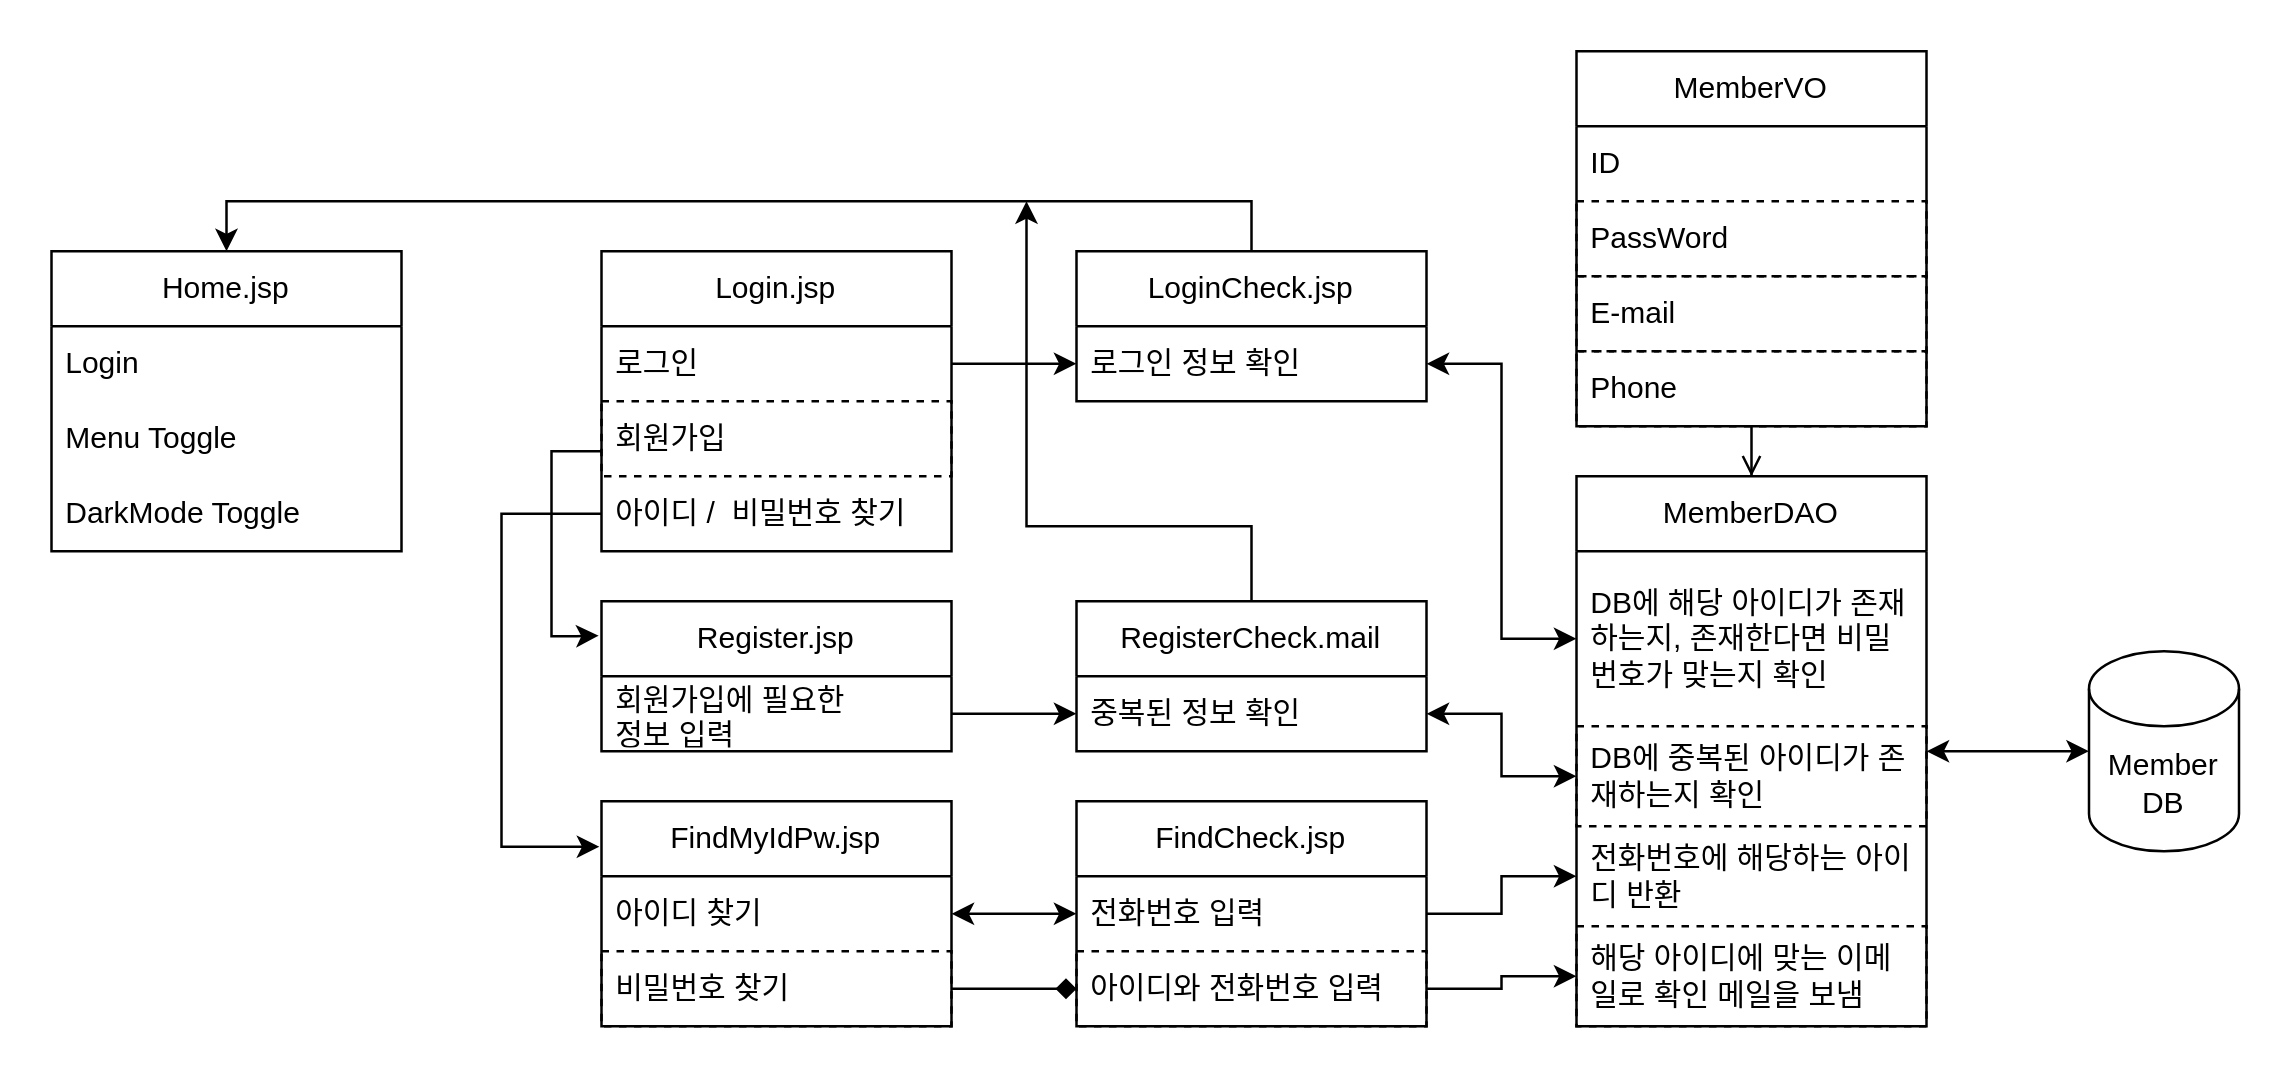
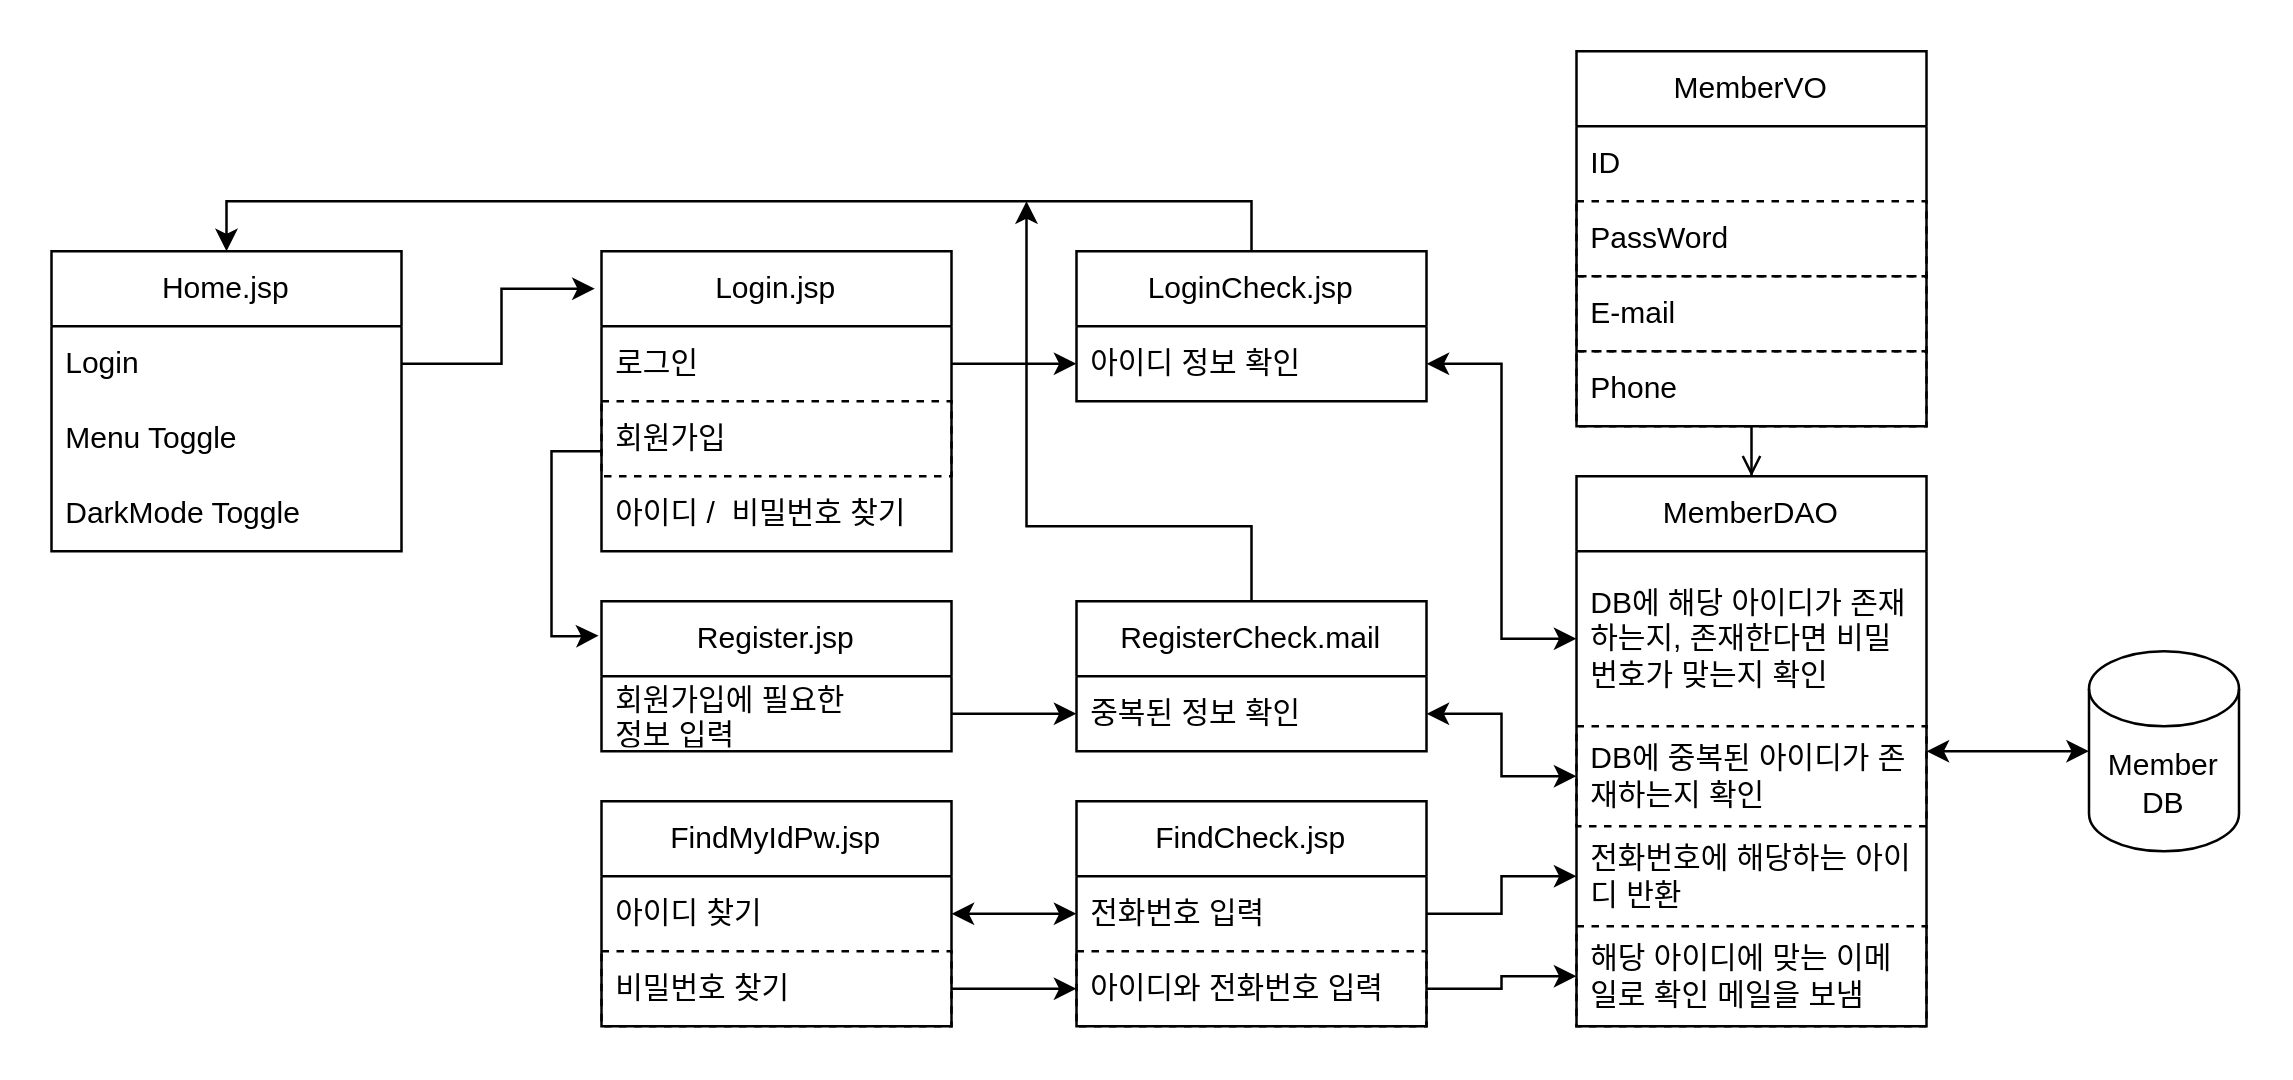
none -> (501, 336)
(1205, 364) -> (1205, 364)
(501, 698) -> none
(1056, 989) -> (1057, 989)
